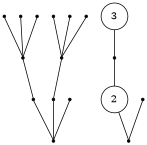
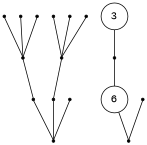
(114, 99) -> (114, 99)
